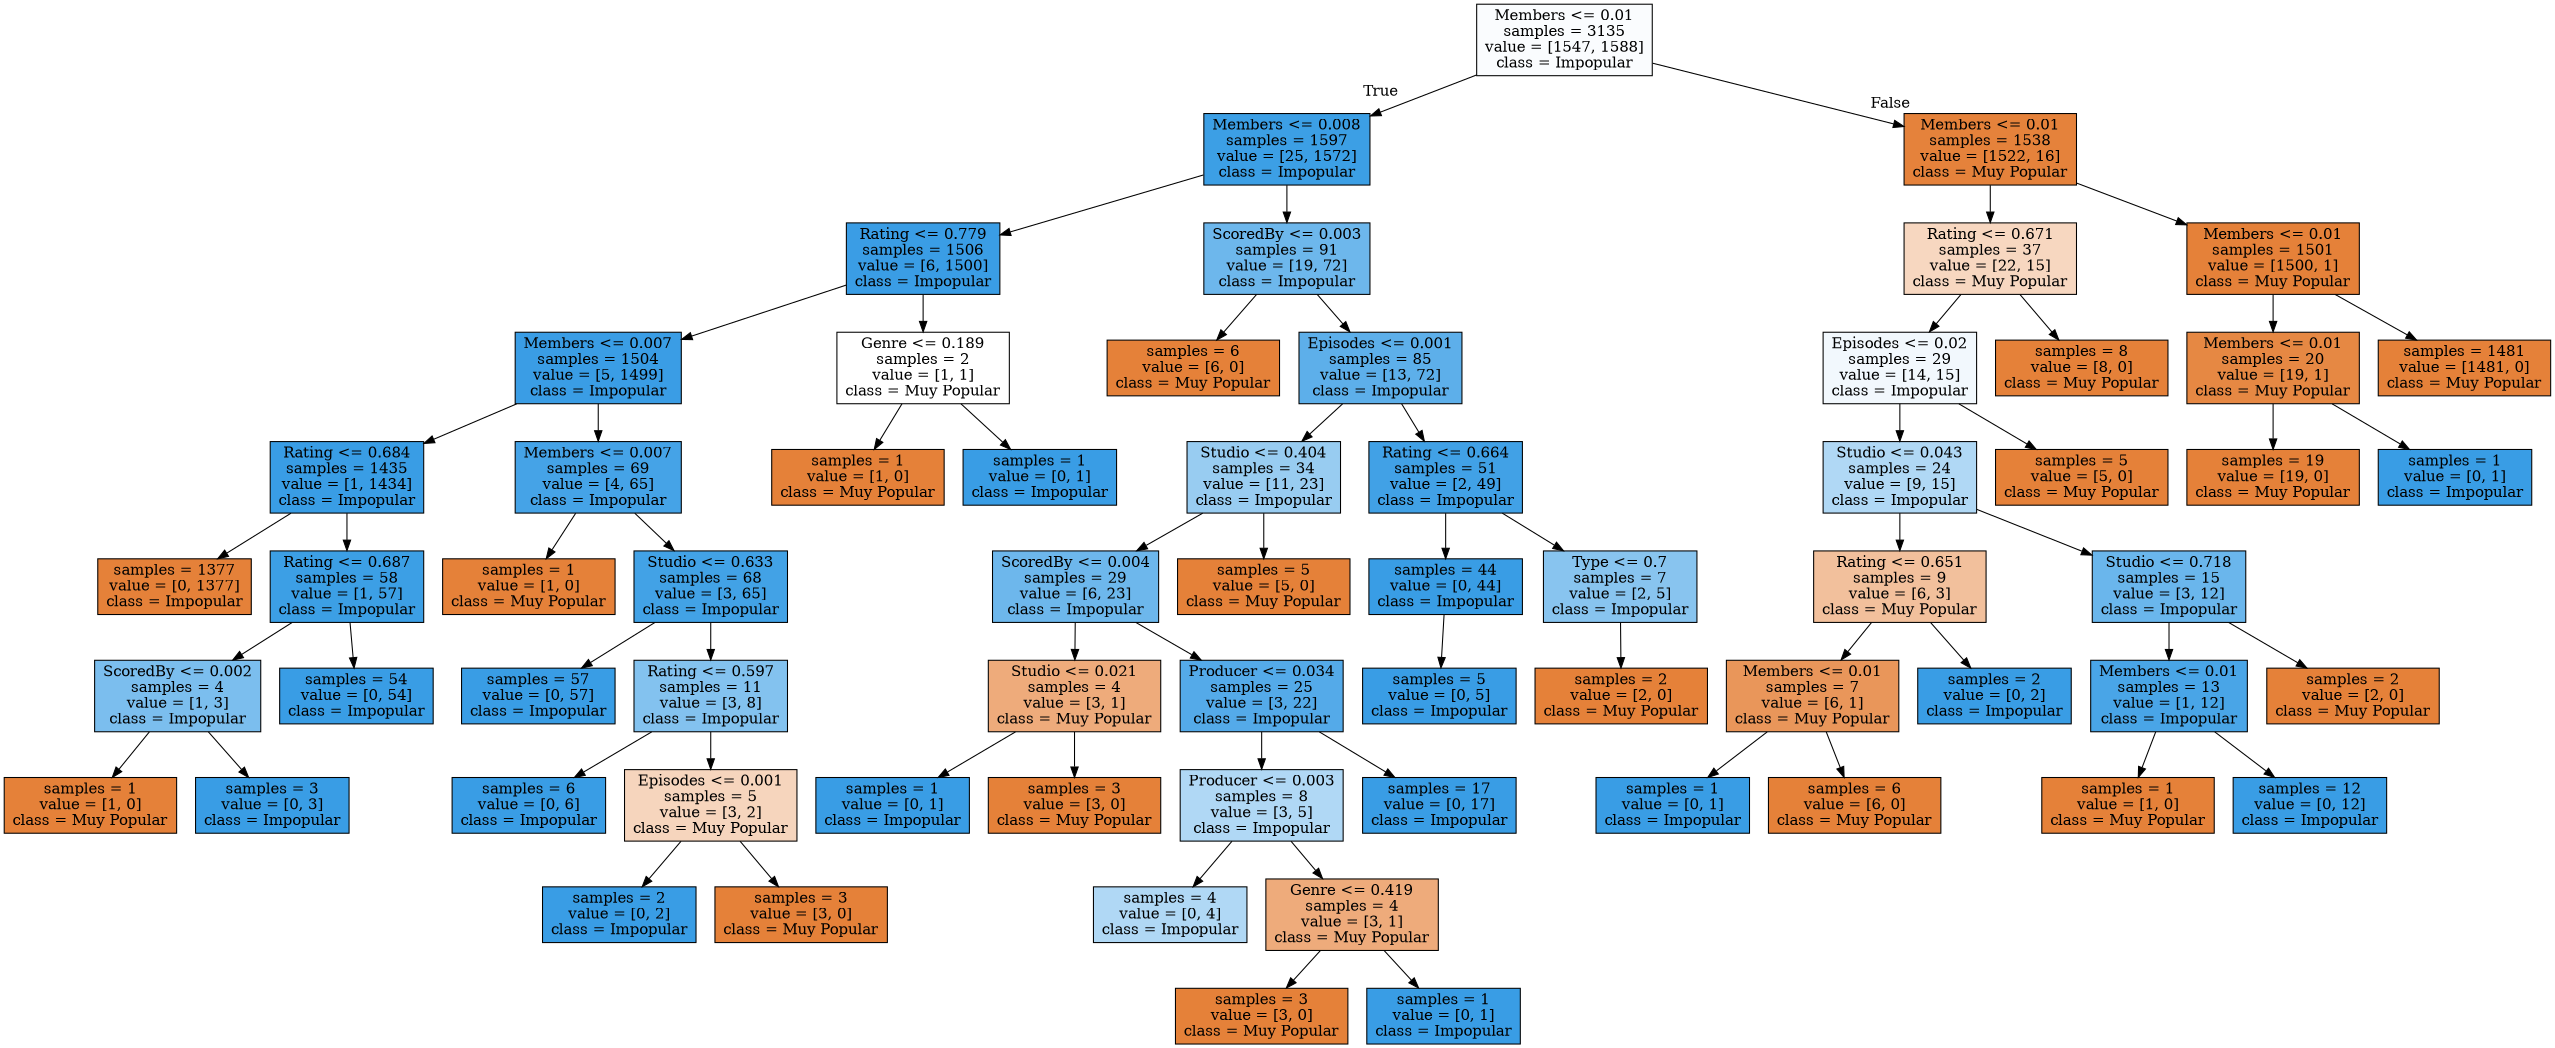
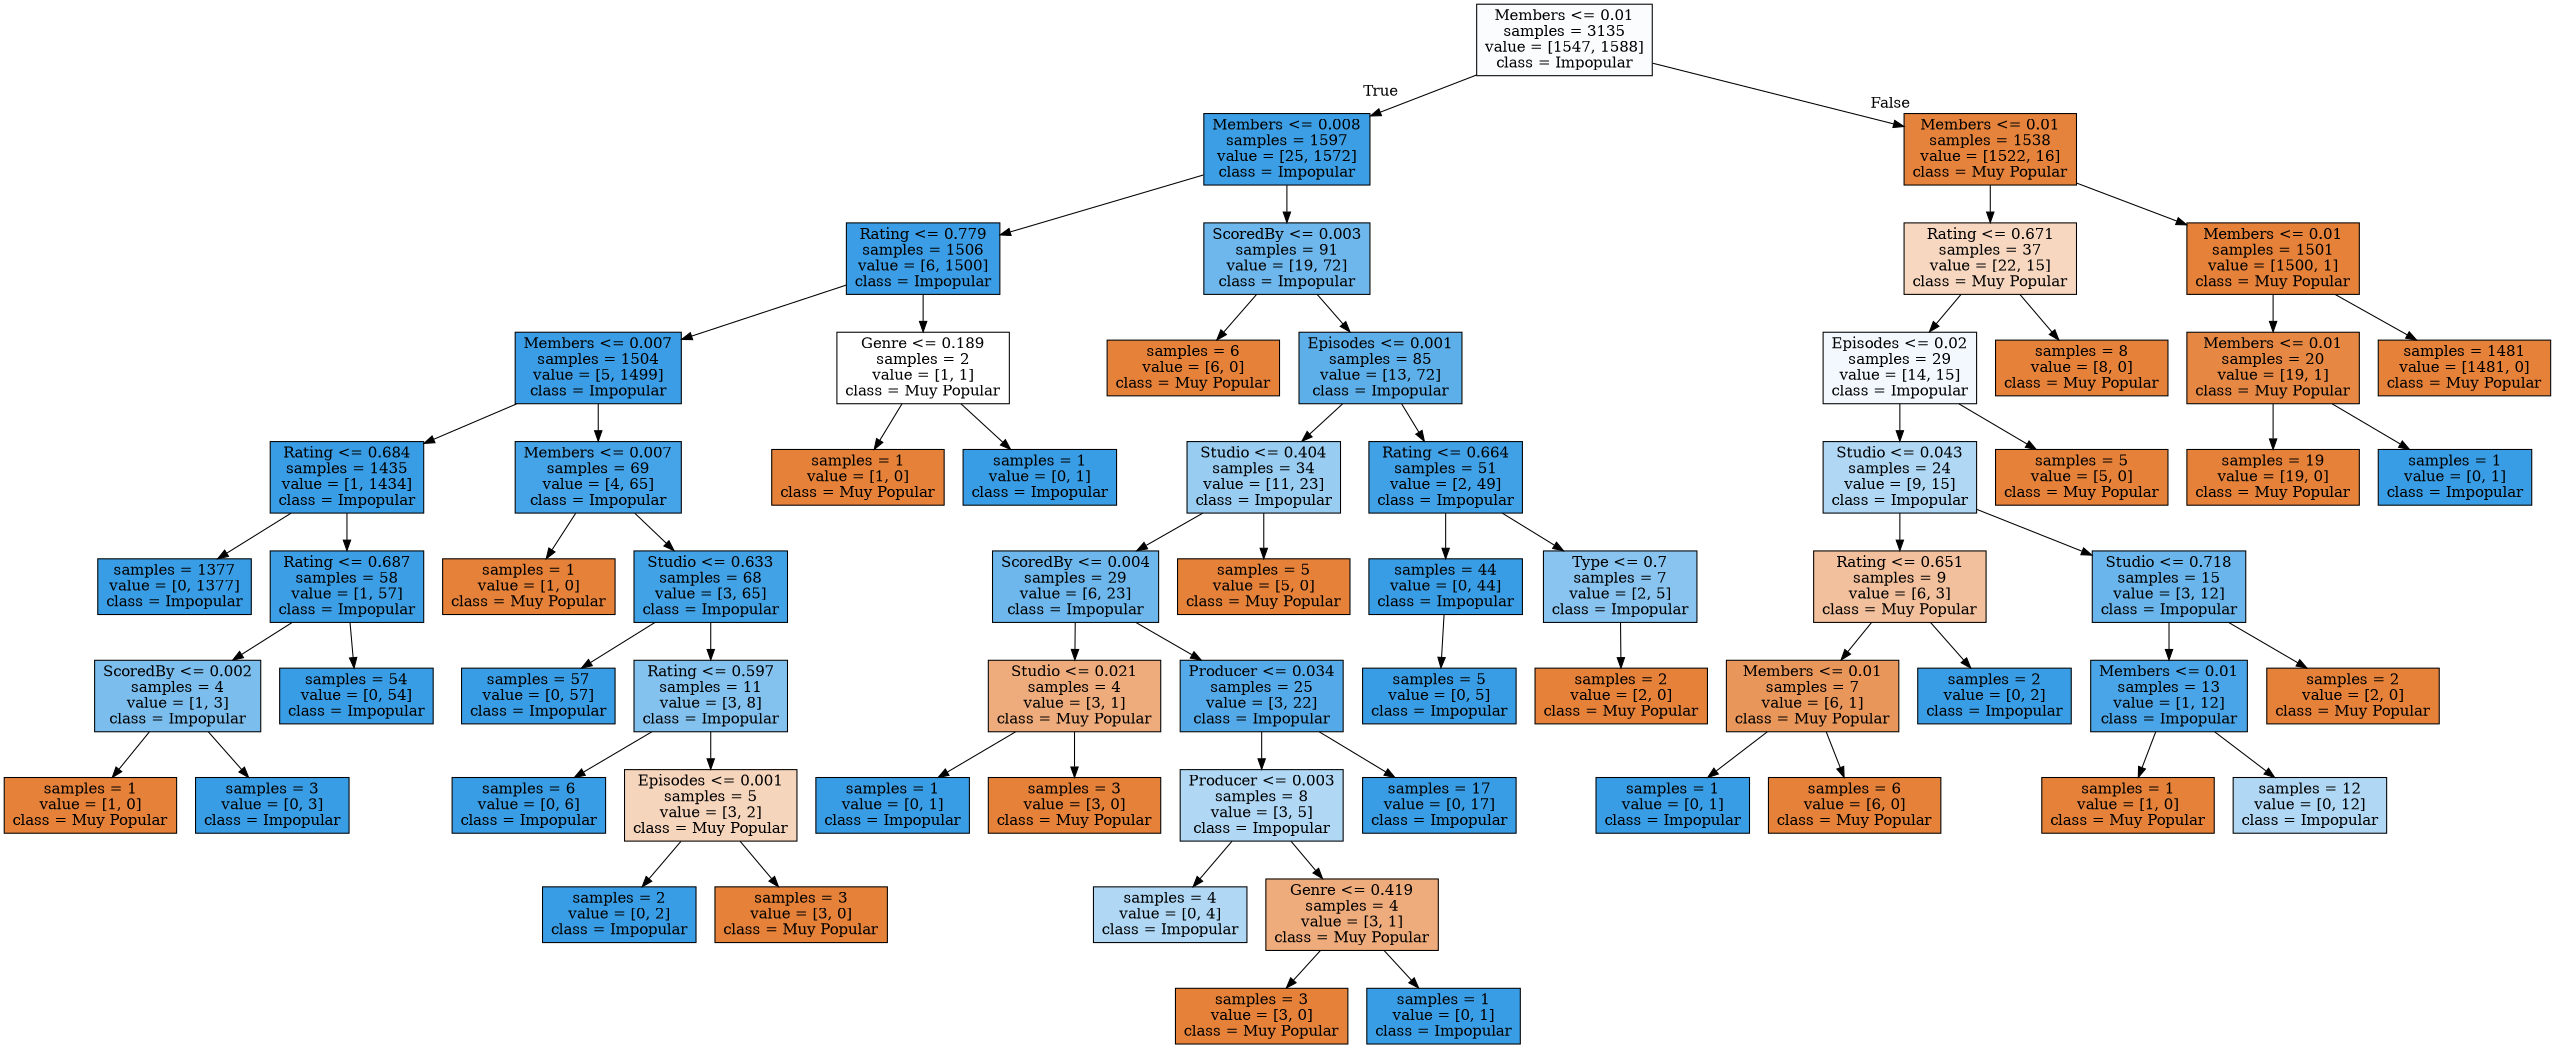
(175, 587) -> (175, 587)
(2310, 805) -> (2310, 805)
